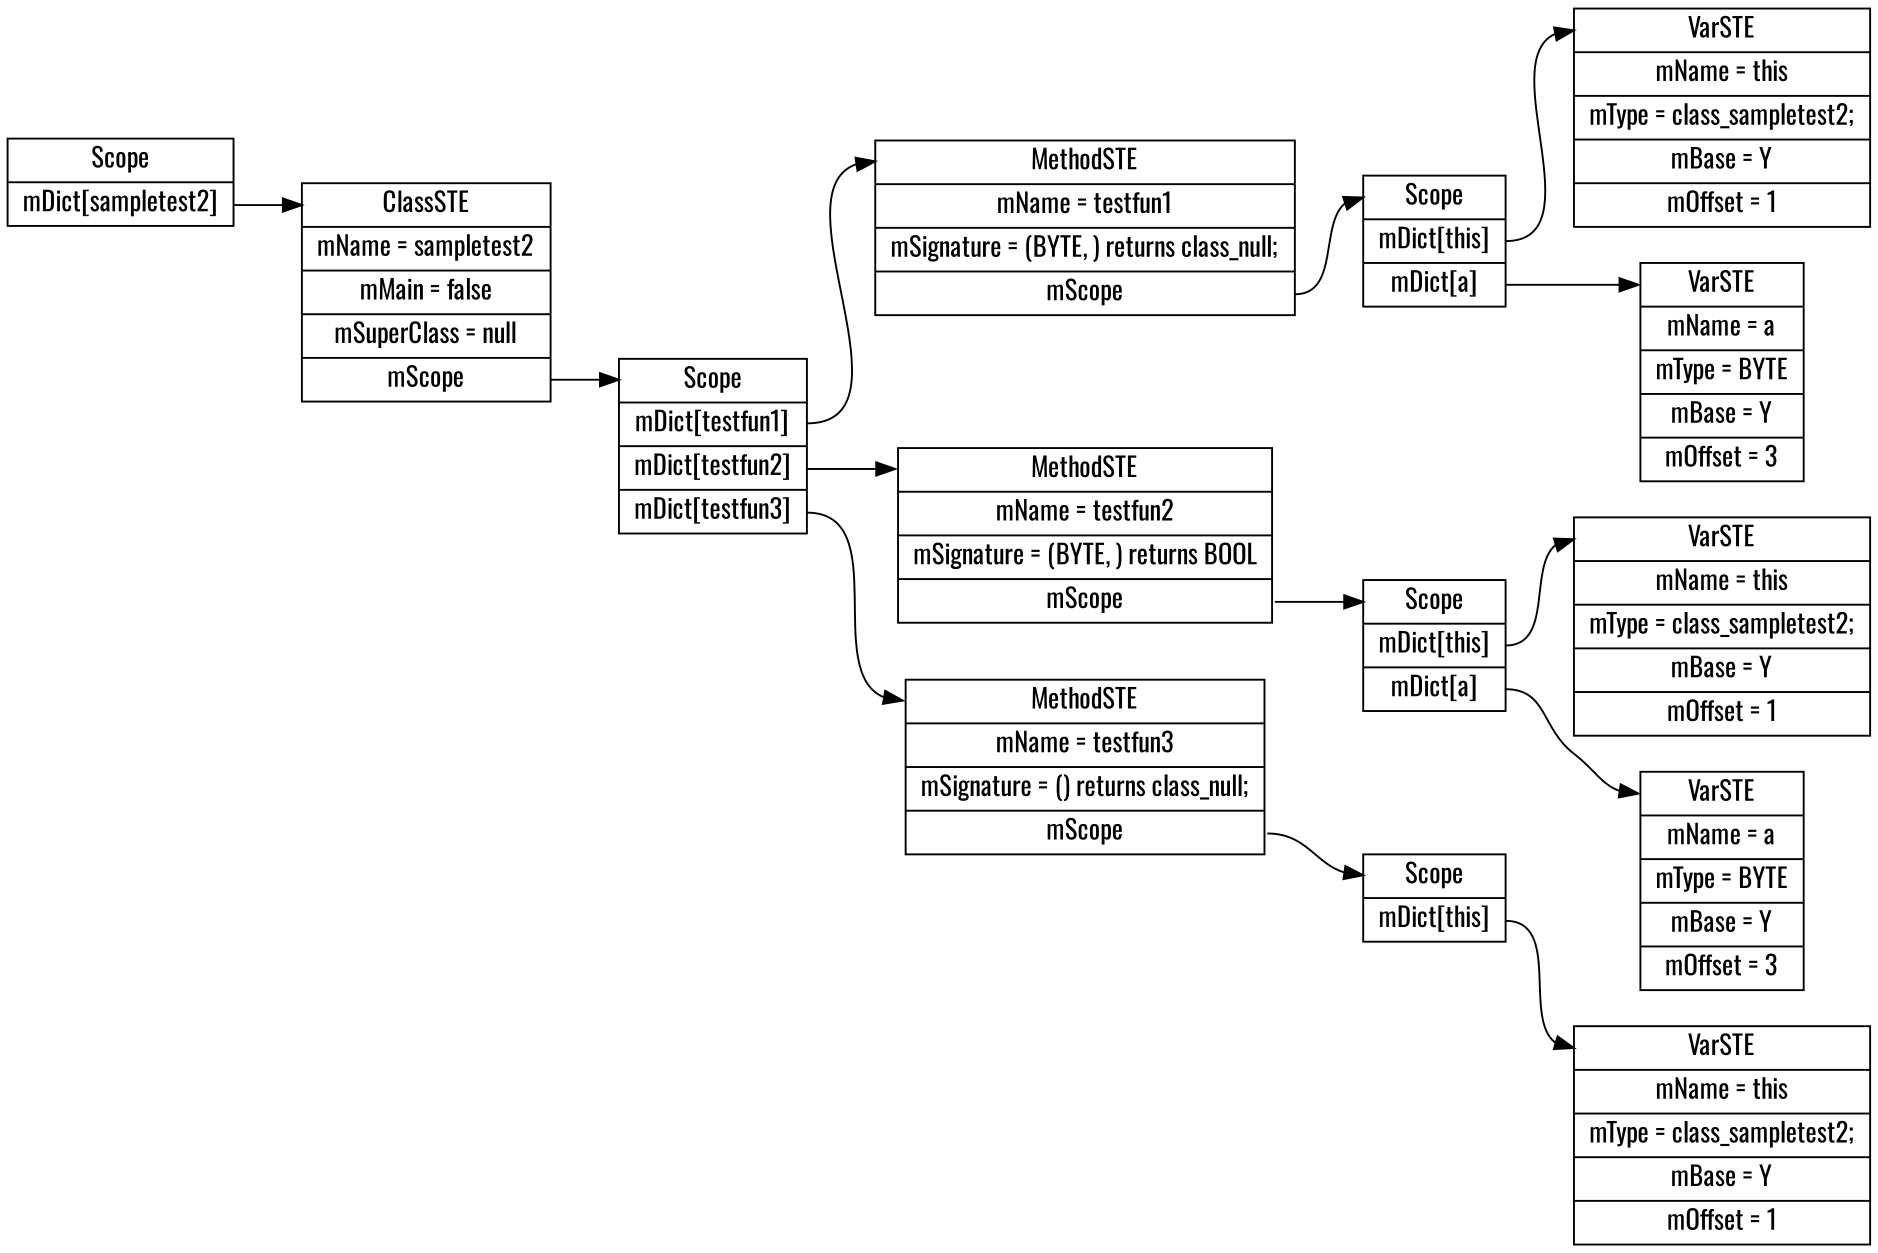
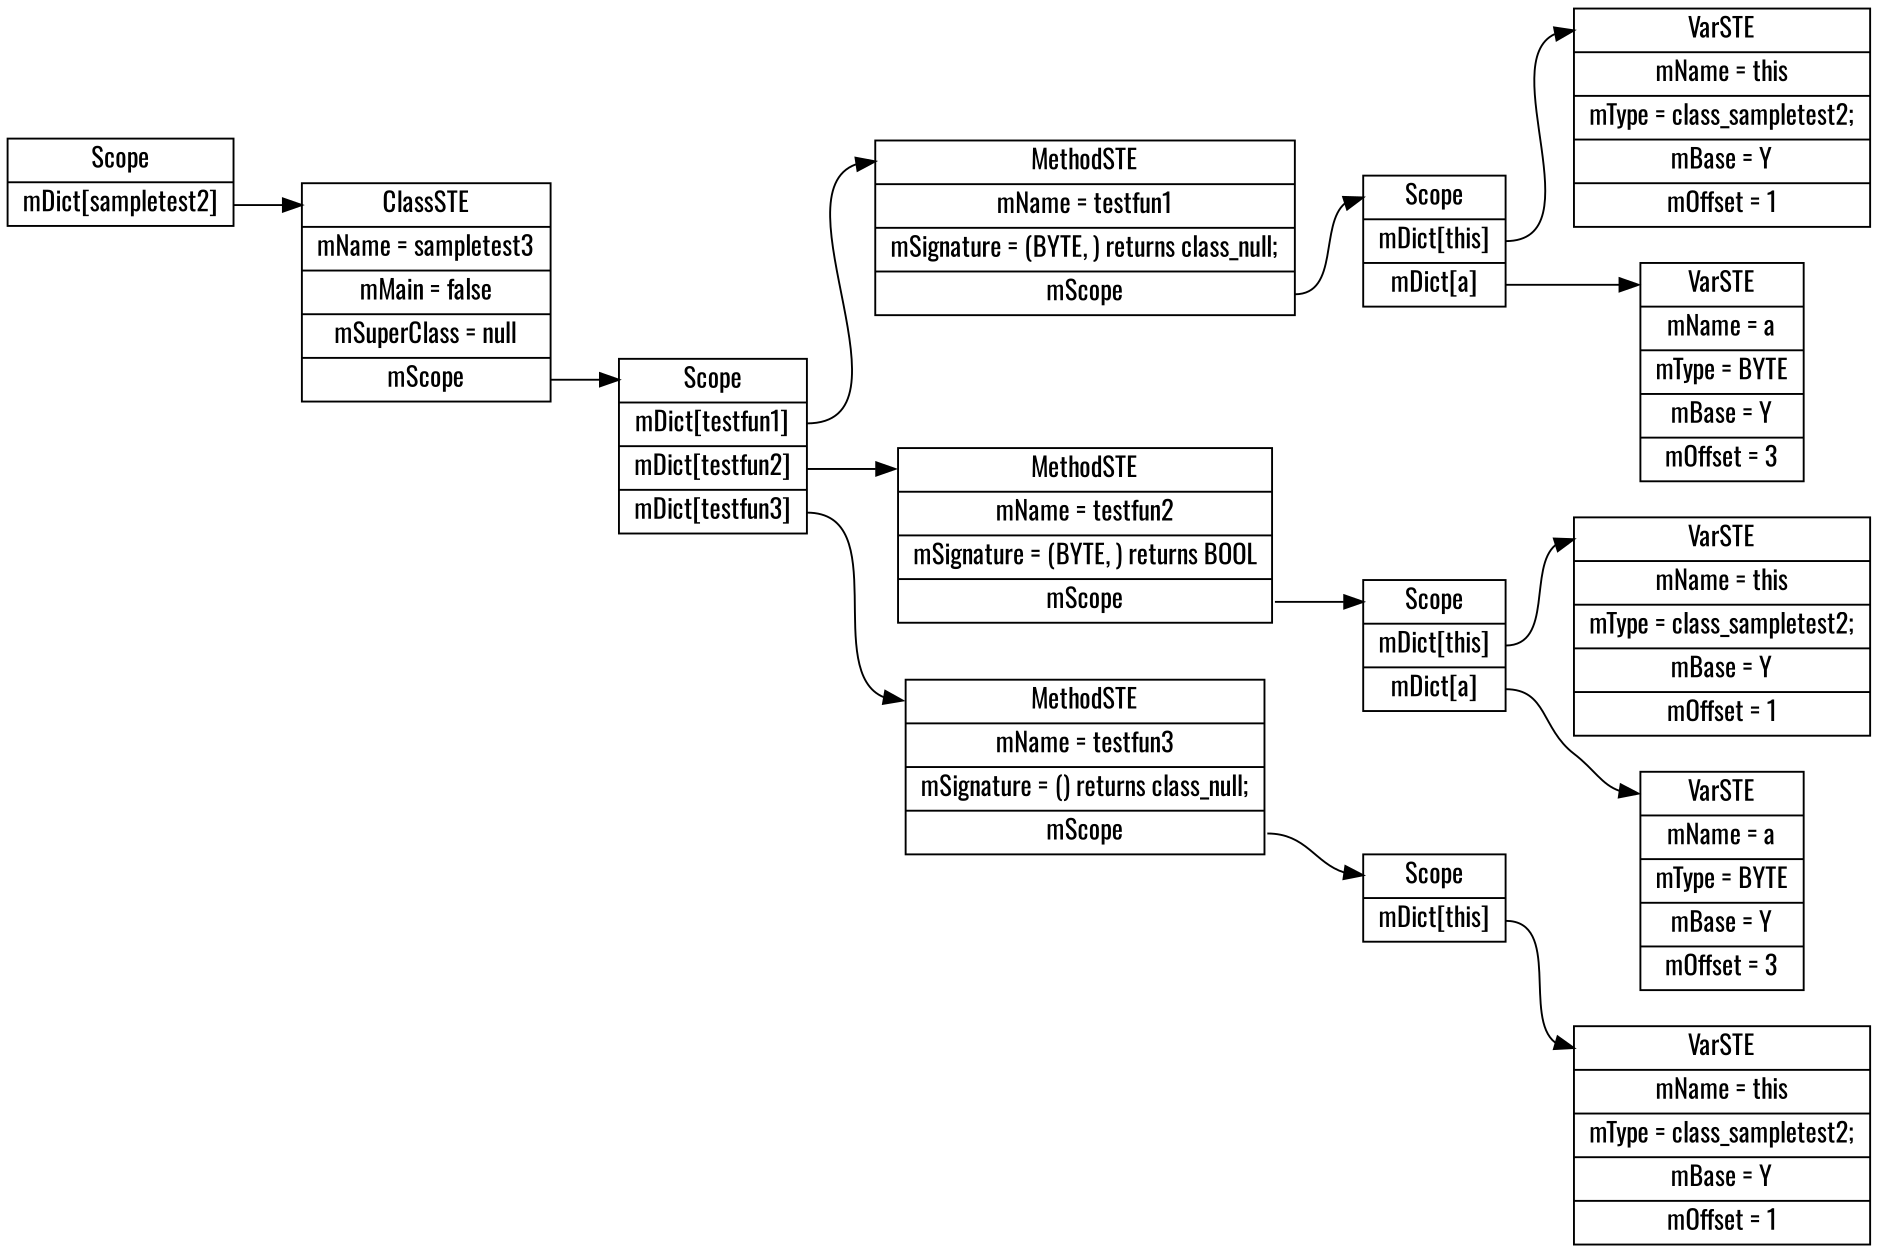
(426, 248) -> (426, 248)
